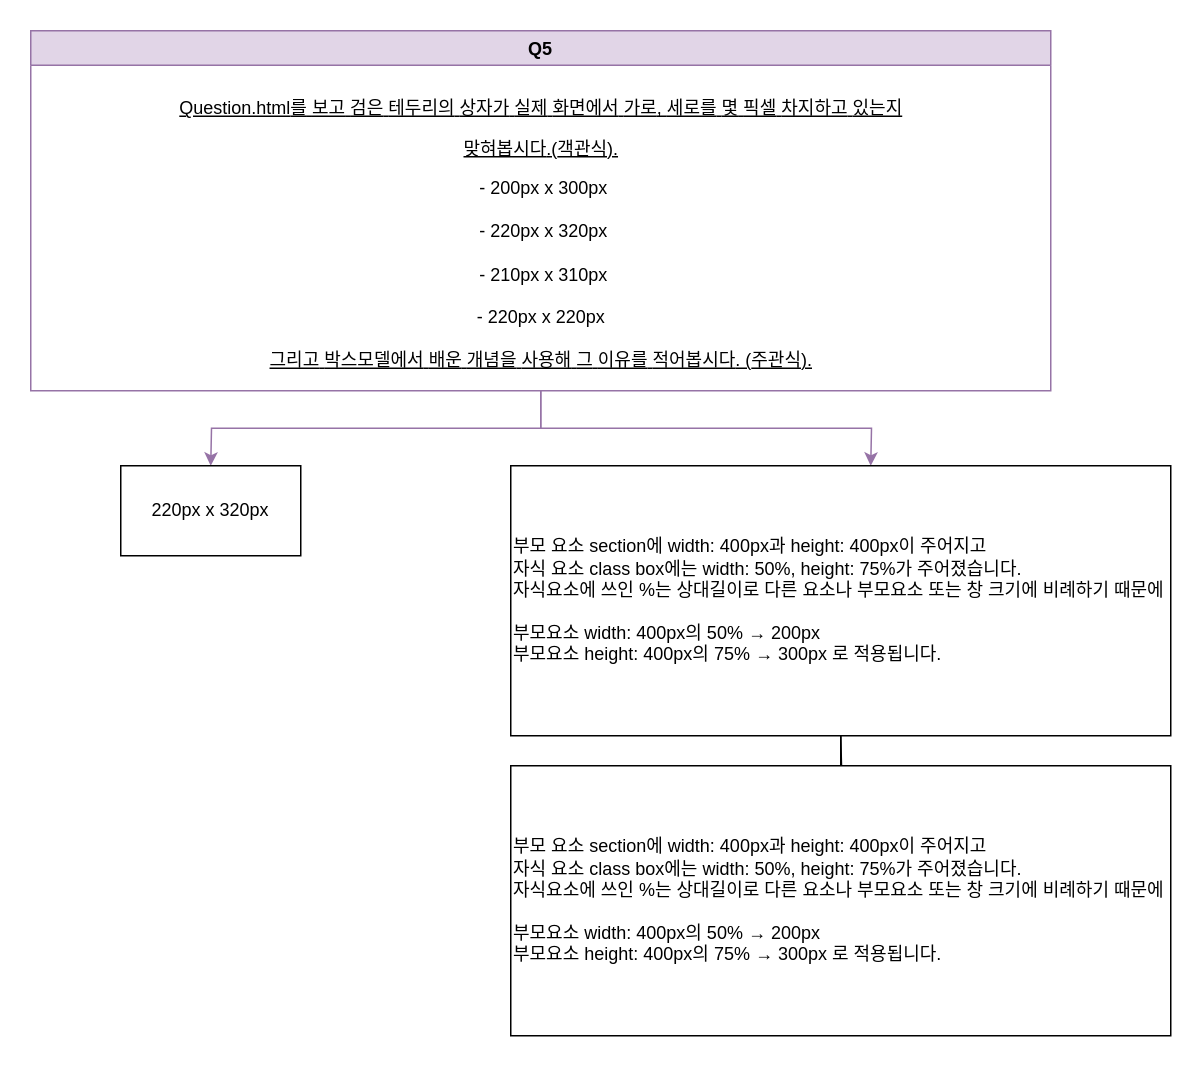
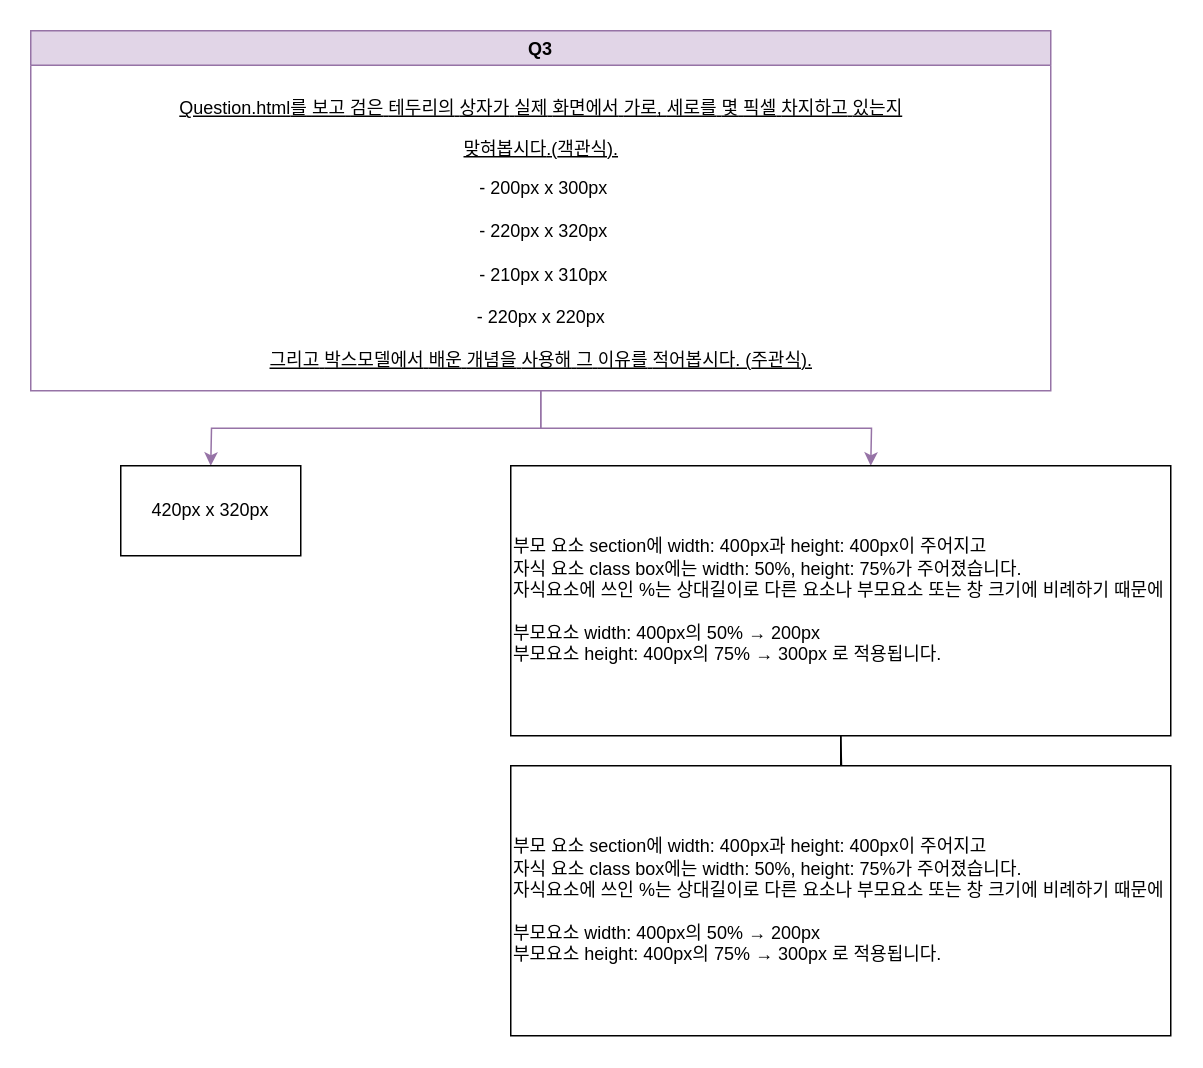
(540, 49) -> (540, 49)
(211, 511) -> (211, 511)
